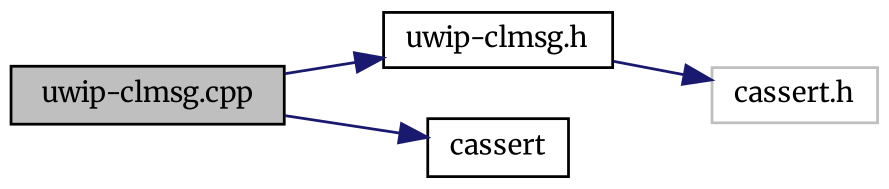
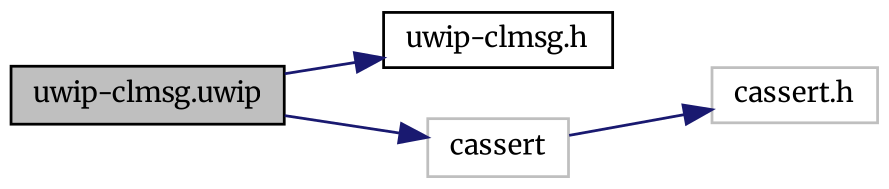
(649, 68) -> (627, 125)
(148, 95) -> (148, 95)
(498, 148) -> (498, 148)
